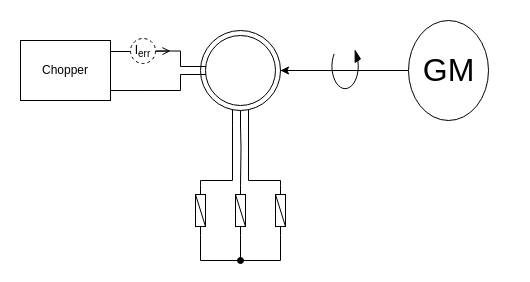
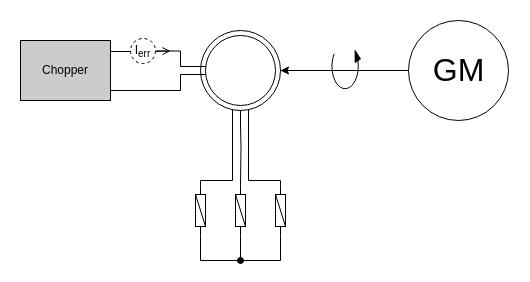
(66, 71) -> (66, 71)
(449, 71) -> (459, 71)
